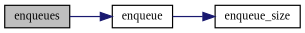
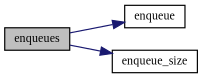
(188, 17) -> (85, 48)
